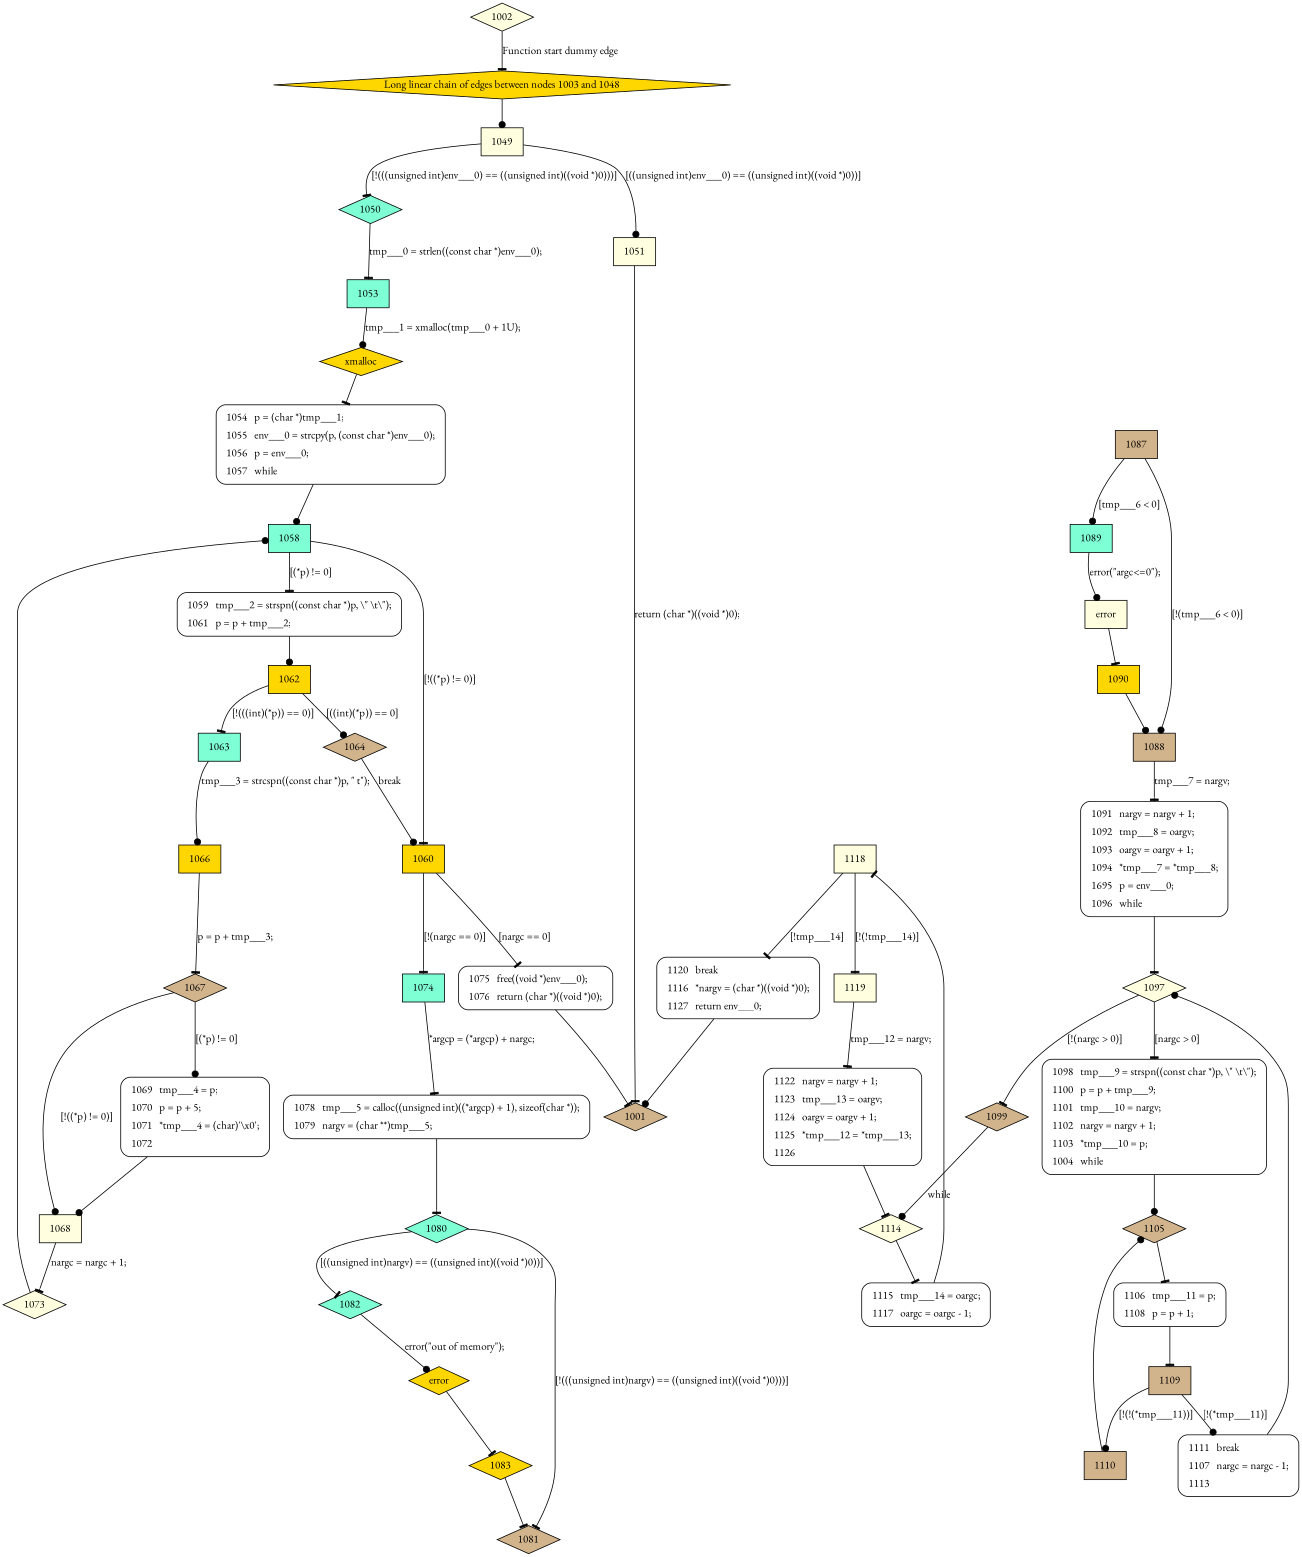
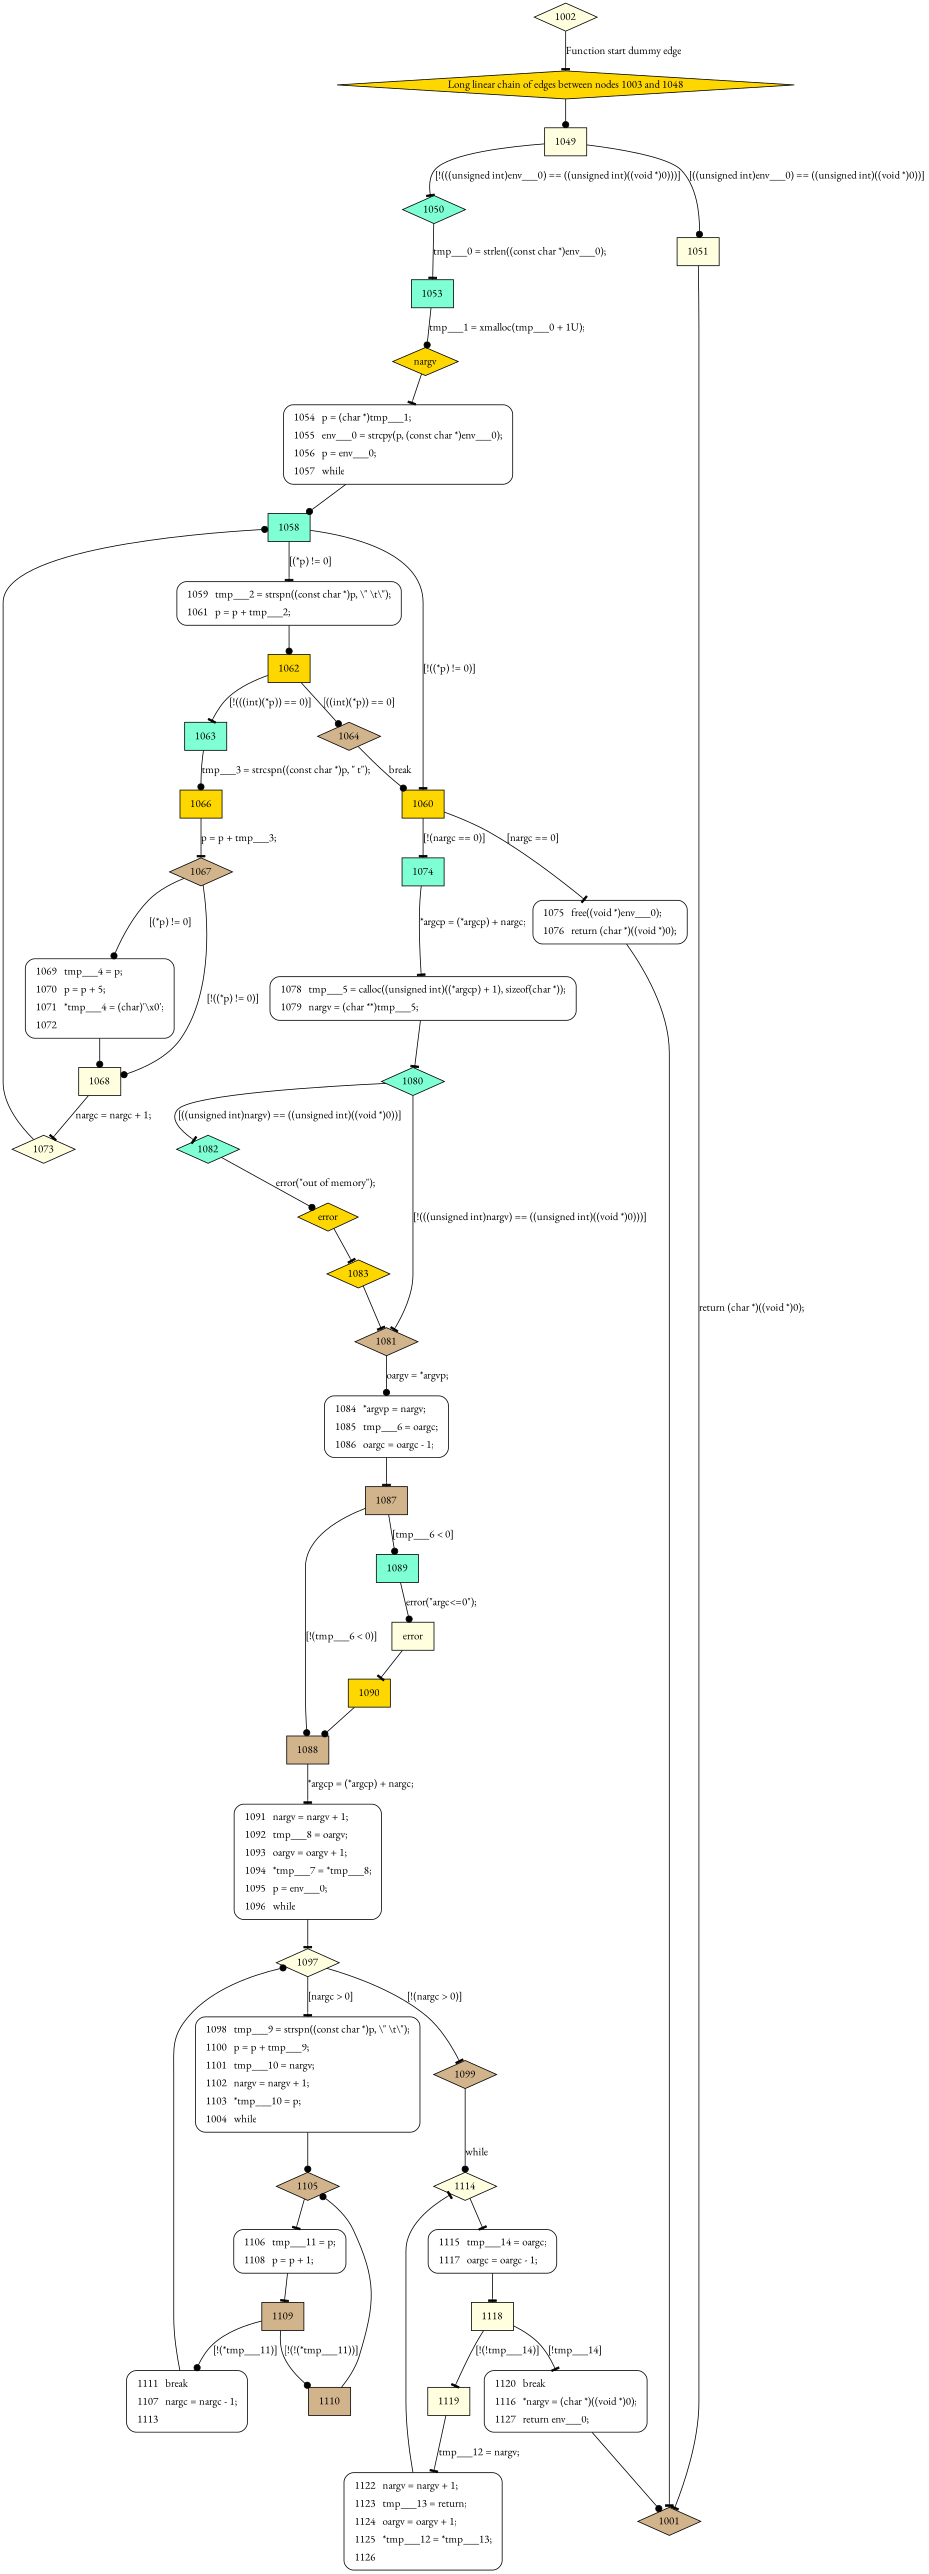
(361, 362) -> (425, 362)
(1192, 781) -> (361, 1784)
(1102, 886) -> (256, 1888)
(842, 1099) -> (425, 2503)
none -> (386, 1427)
